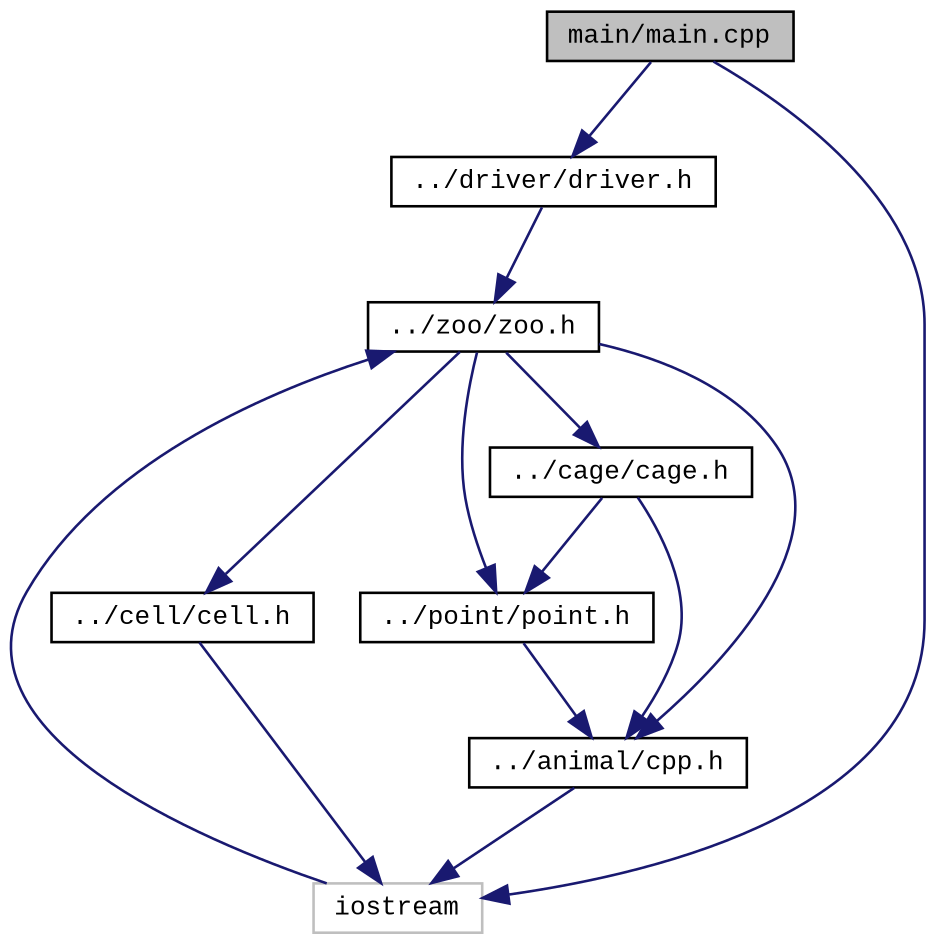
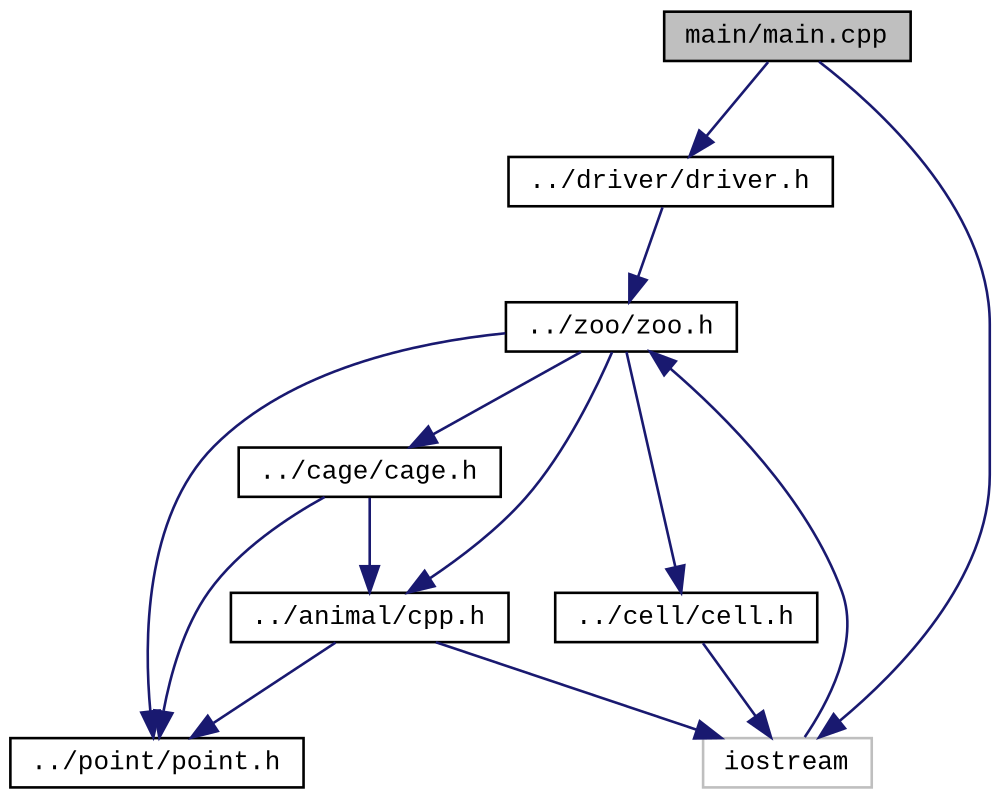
(550, 680) -> (275, 683)
